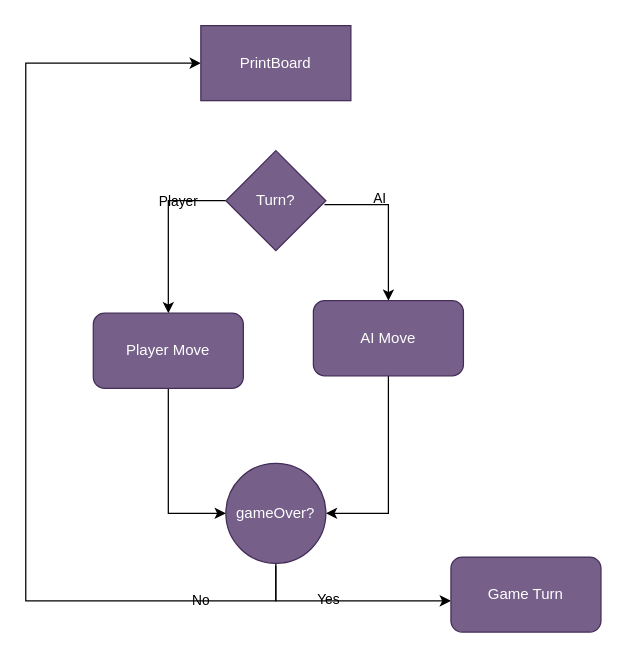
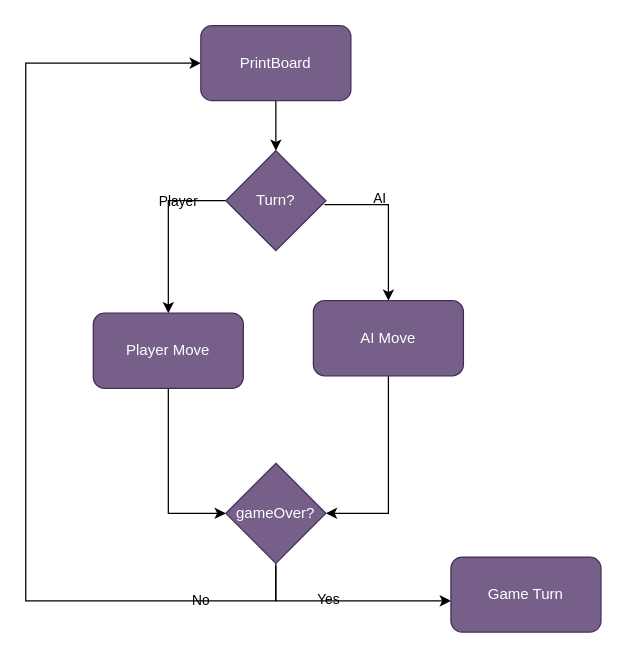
(276, 63) -> (276, 63)
none -> (276, 122)
(276, 513) -> (276, 513)
